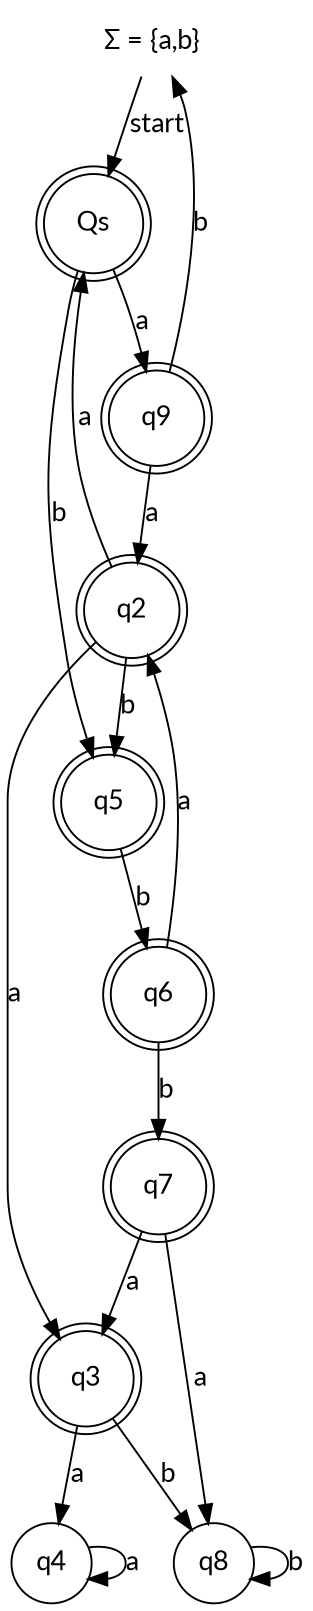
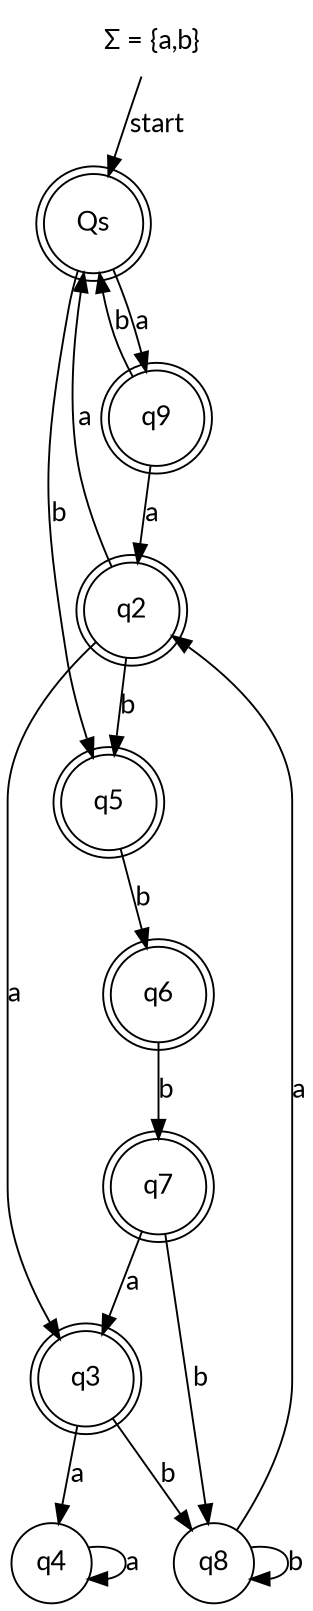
(192, 234) -> (114, 336)
(178, 810) -> (292, 1076)
(201, 1379) -> (201, 1379)
